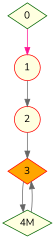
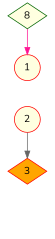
(27, 16) -> (27, 16)
(27, 90) -> none
(27, 223) -> none
